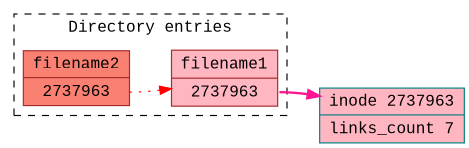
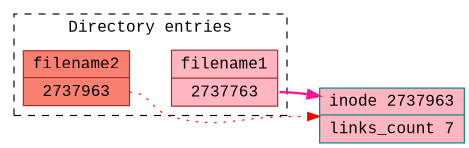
(145, 92) -> (214, 123)
(225, 92) -> (225, 92)
